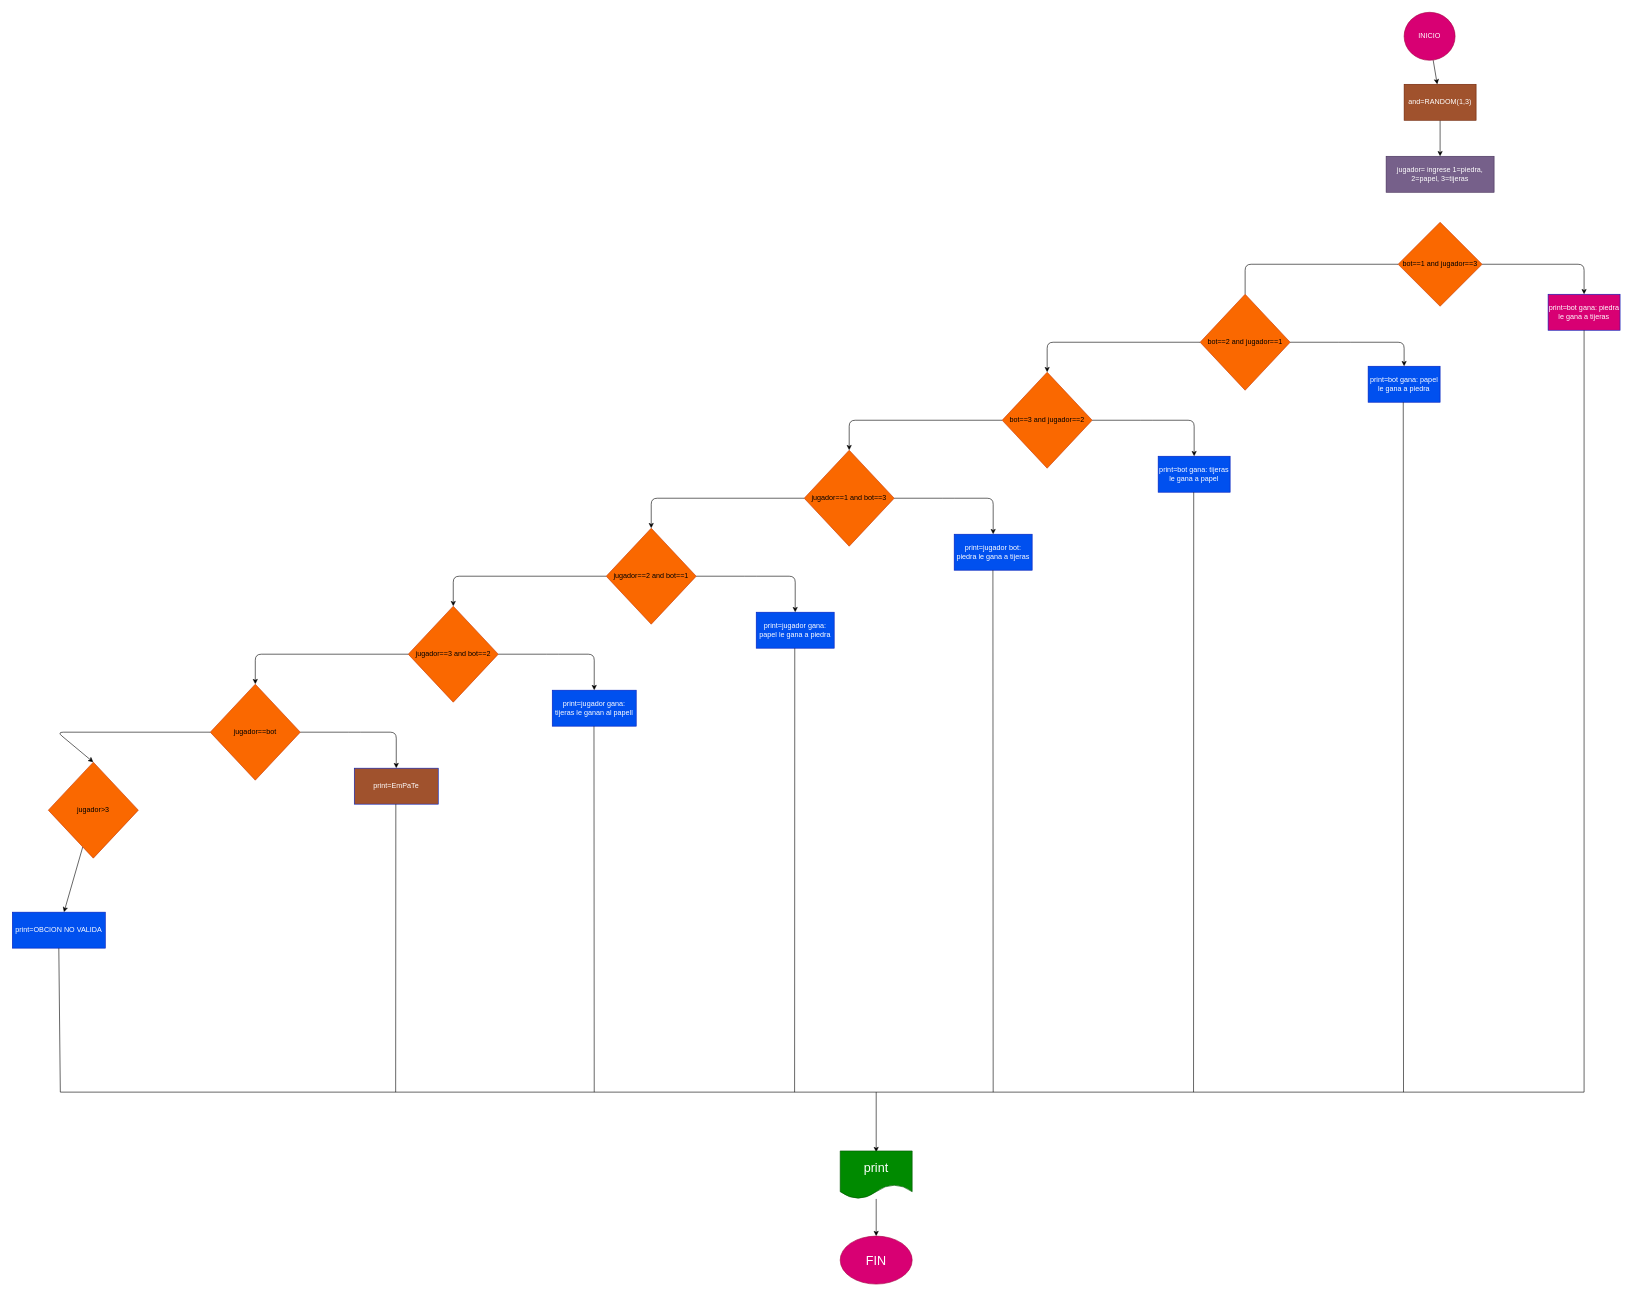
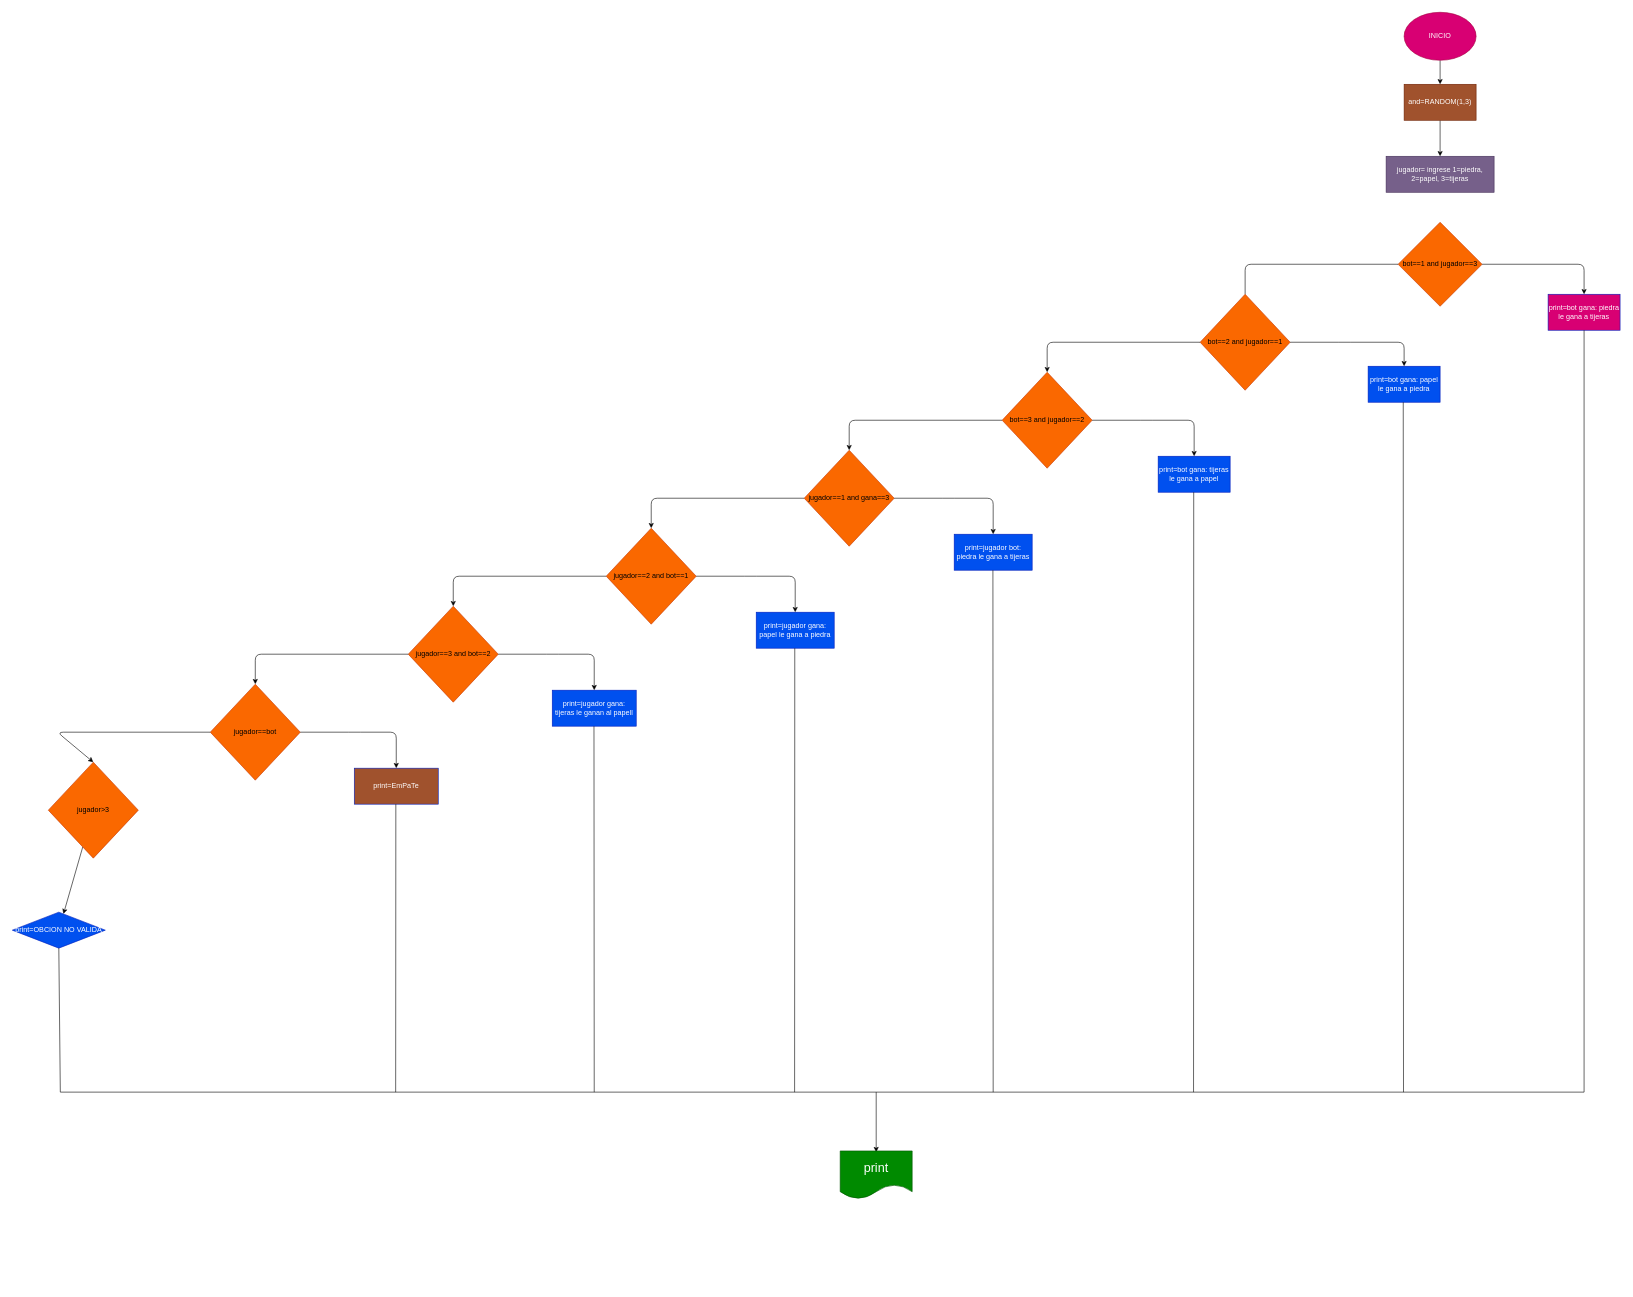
(1430, 36) -> (1440, 36)
(849, 498) -> (849, 498)
(59, 930) -> (59, 930)
(876, 1230) -> none
(876, 1260) -> none
